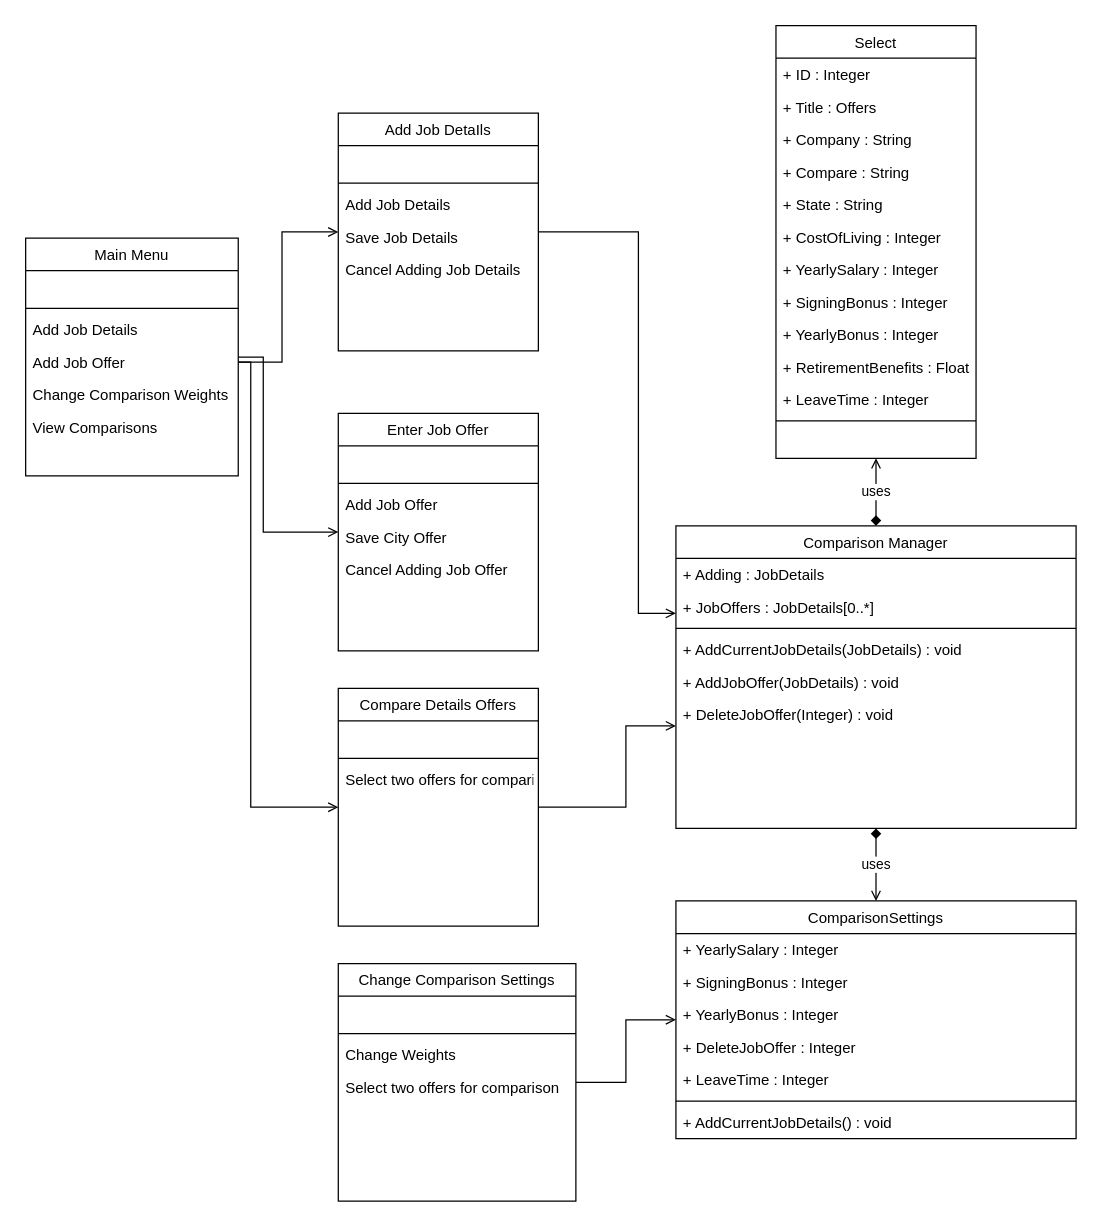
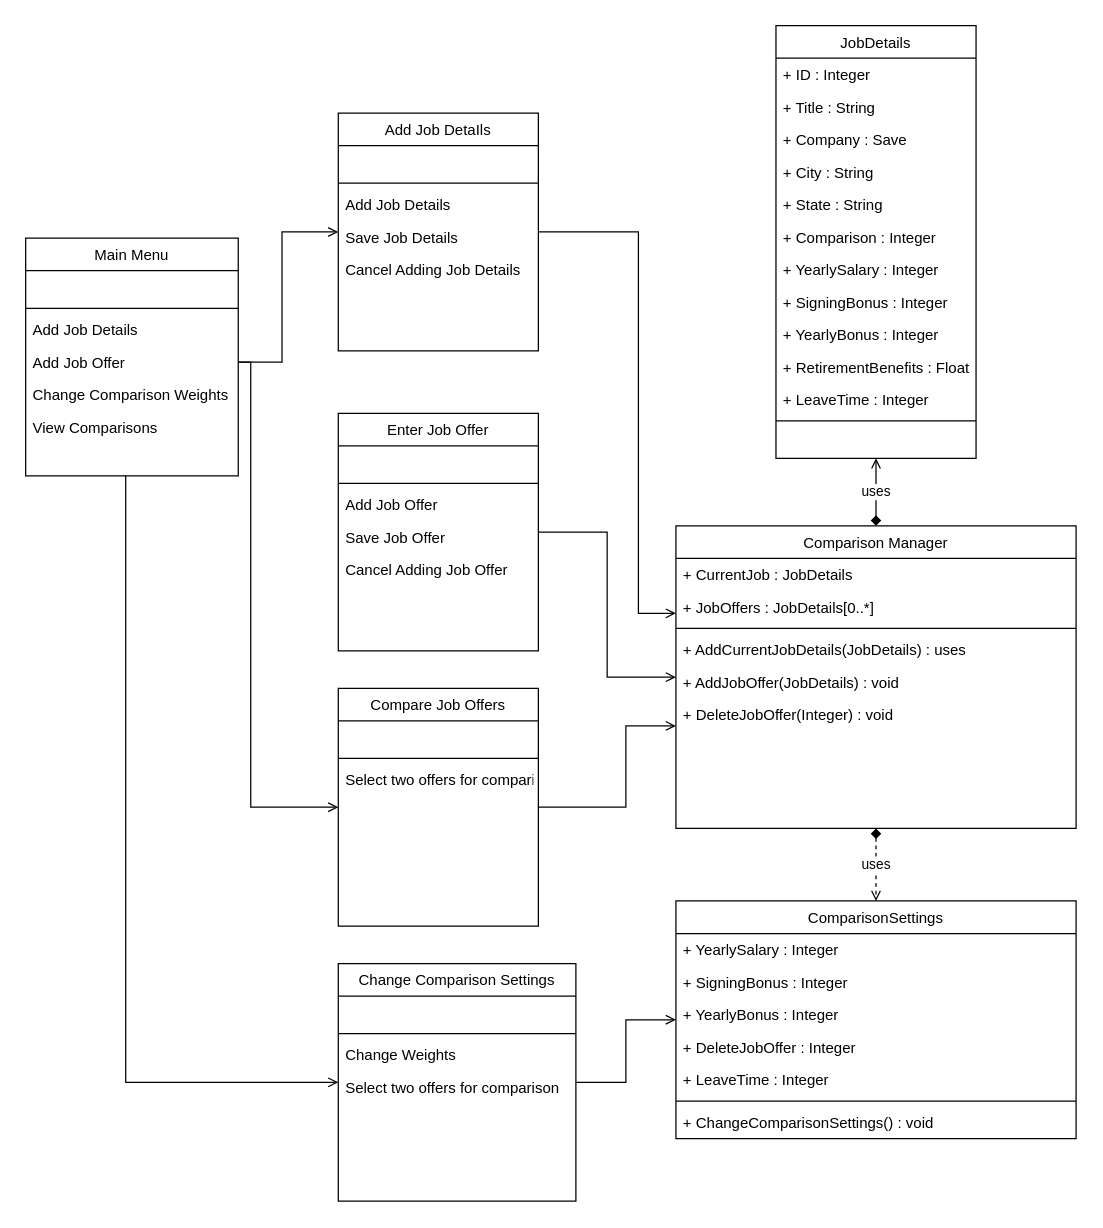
(875, 43) -> (875, 43)
(838, 108) -> (836, 108)
(848, 140) -> (842, 140)
(848, 173) -> (834, 173)
(872, 238) -> (865, 238)
(263, 469) -> none
(402, 538) -> (400, 538)
(757, 575) -> (776, 575)
none -> (607, 604)
(837, 650) -> (839, 650)
(438, 705) -> (438, 705)
none -> (126, 884)
(876, 884) -> (876, 884)
(799, 1123) -> (816, 1123)
